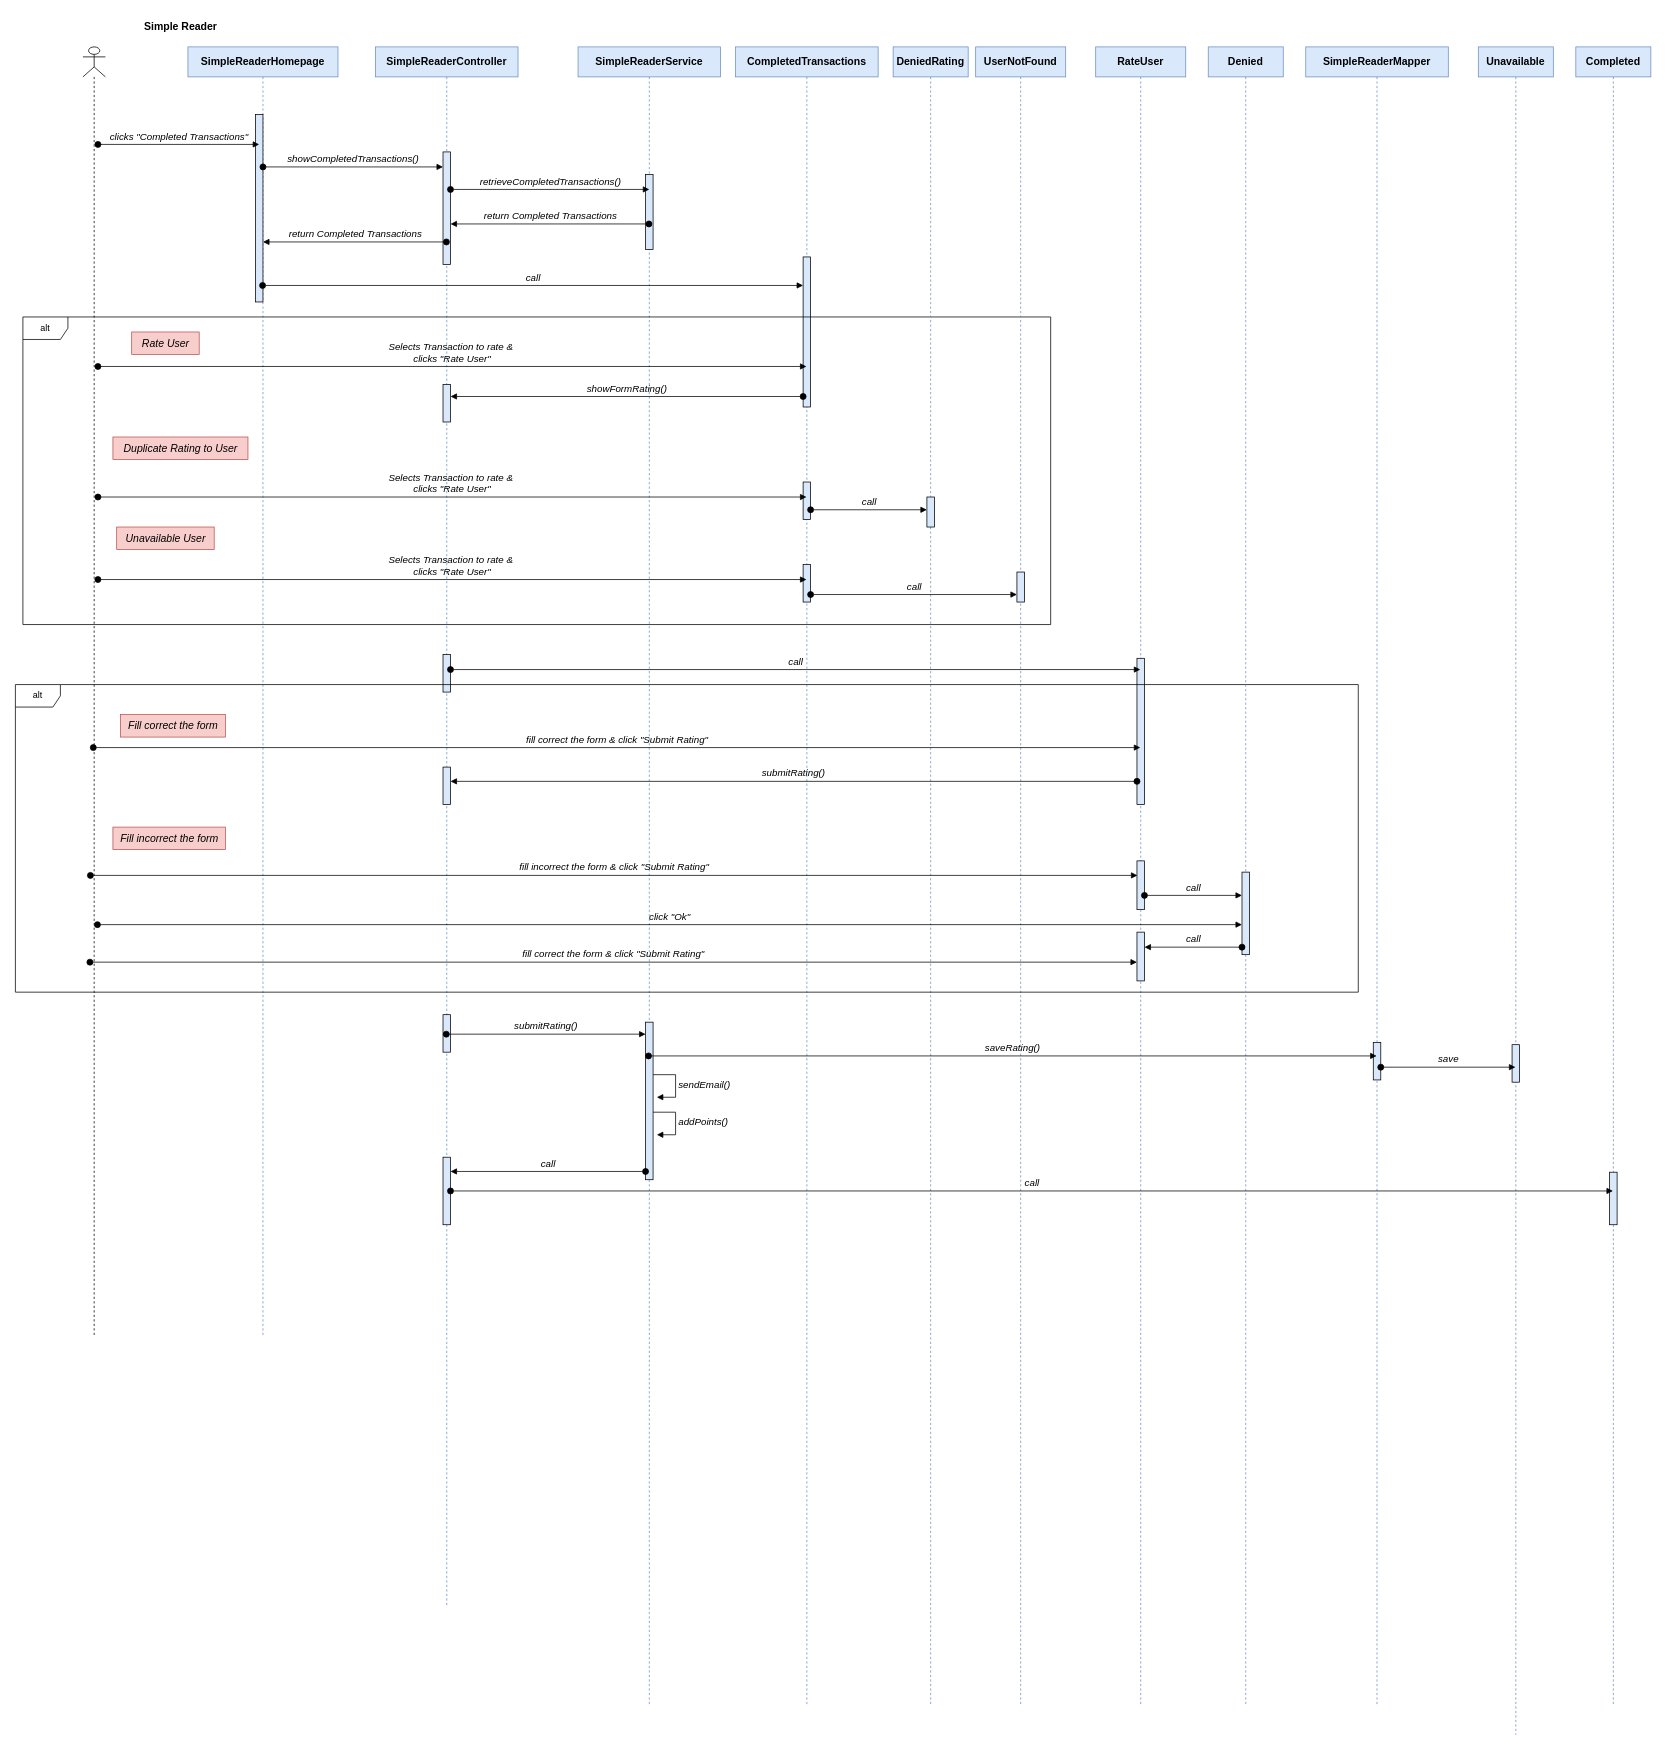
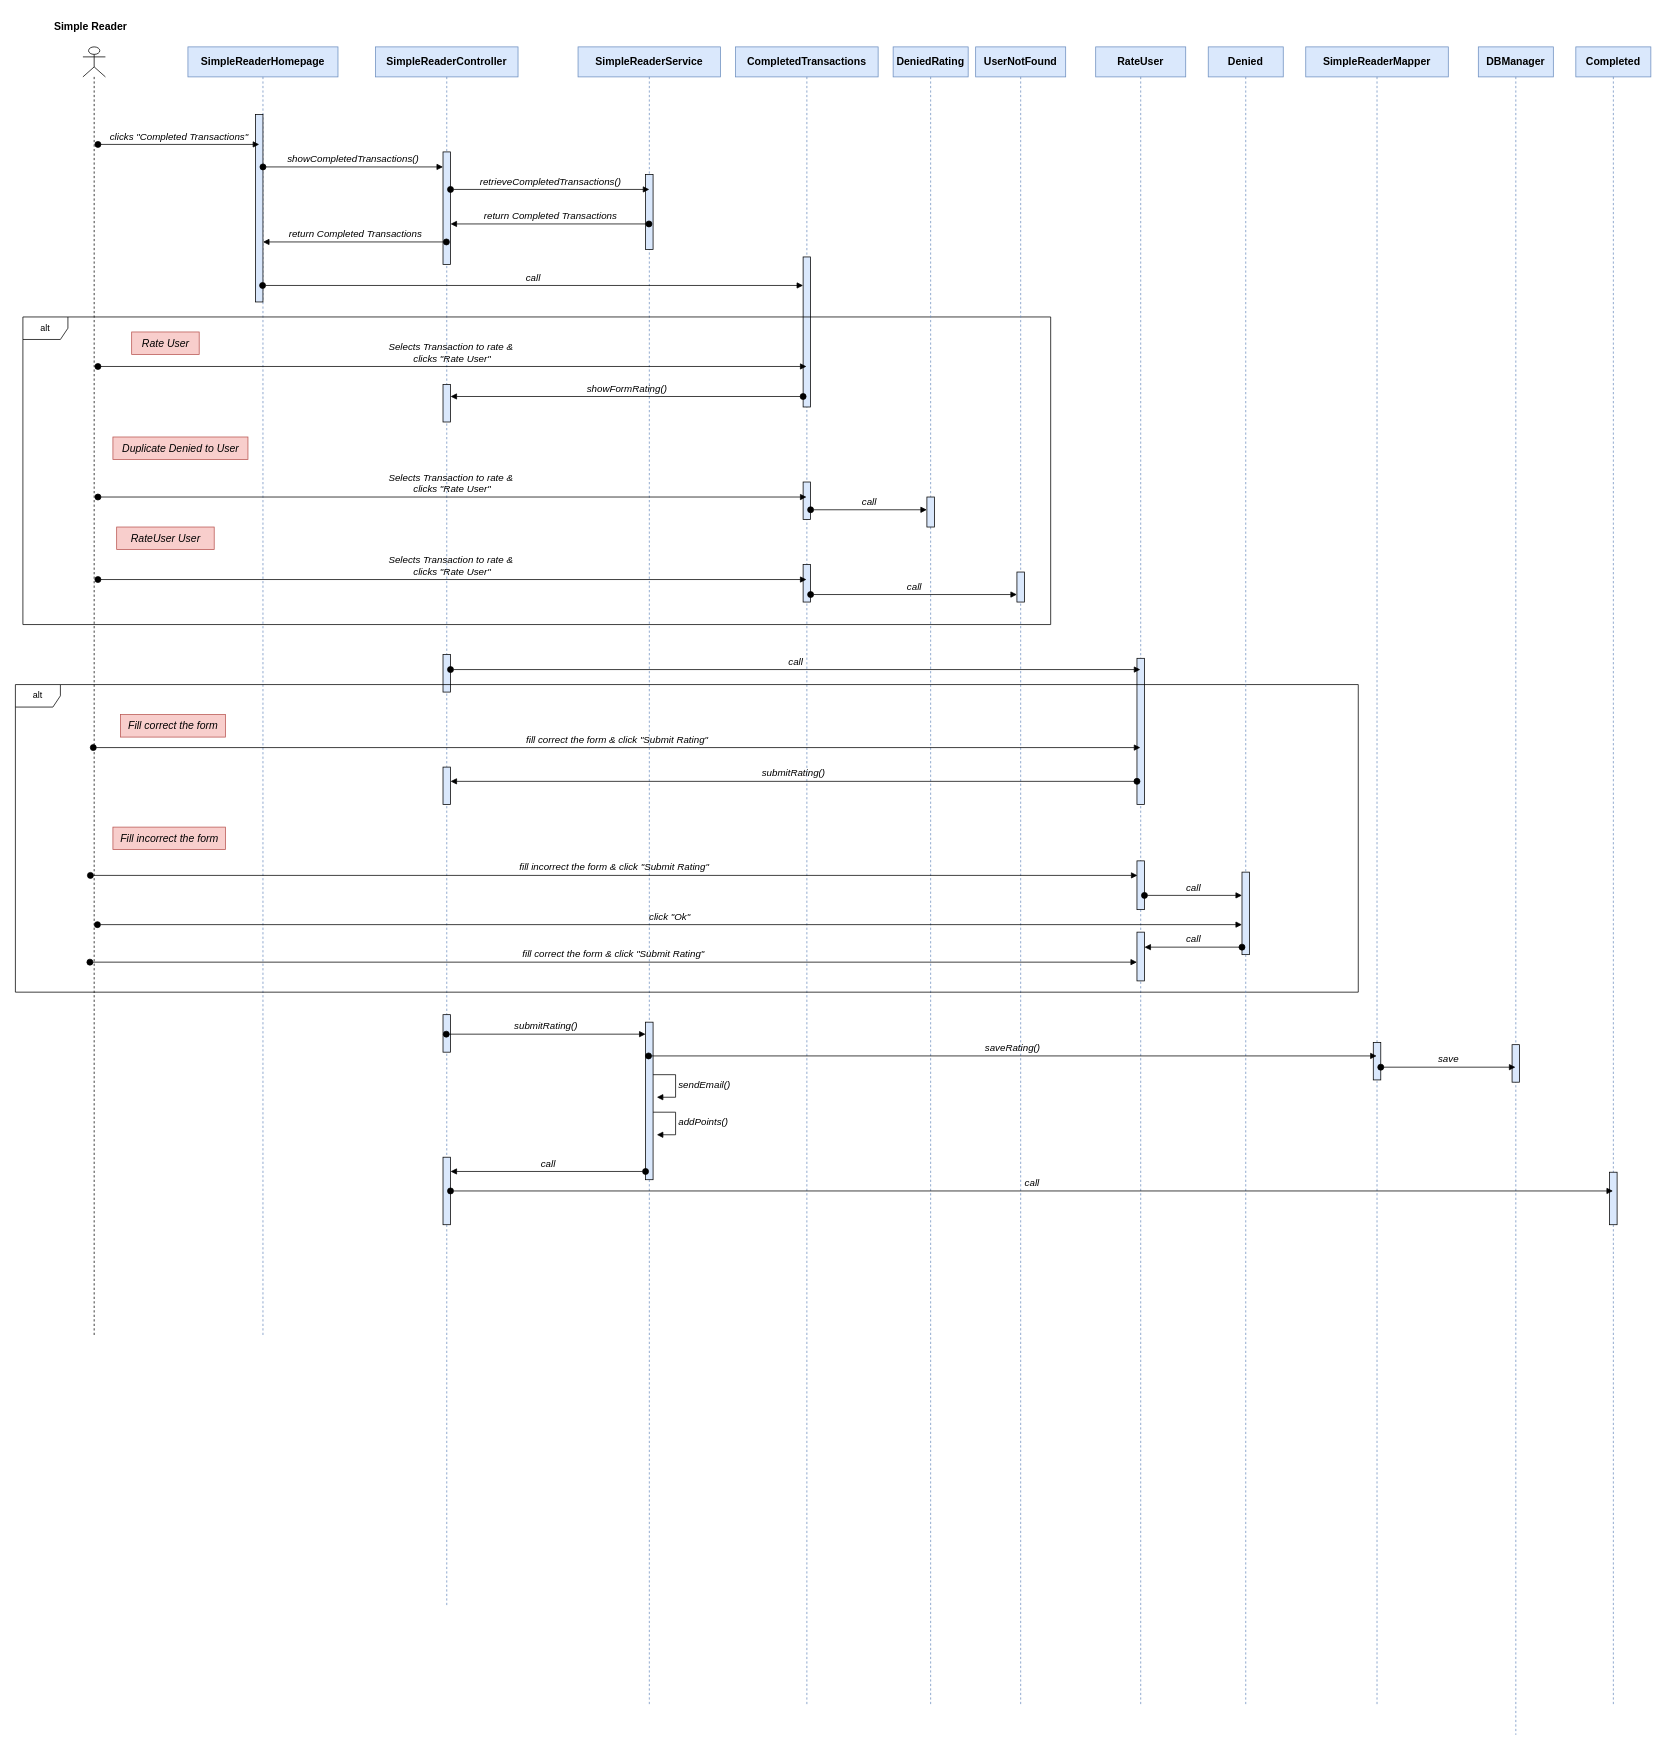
(180, 27) -> (90, 27)
(1515, 62) -> (1515, 62)
(181, 448) -> (181, 448)
(166, 538) -> (166, 538)
